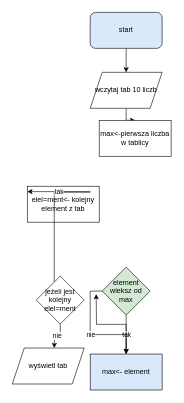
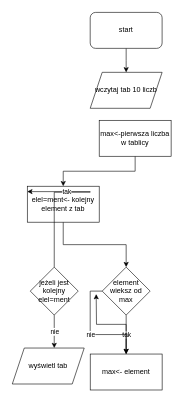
(126, 30) -> (126, 30)
(129, 120) -> none
none -> (63, 173)
none -> (93, 245)
(126, 291) -> (126, 291)
(60, 300) -> (54, 291)
(126, 372) -> (126, 372)
